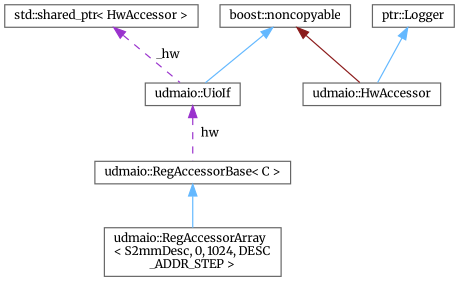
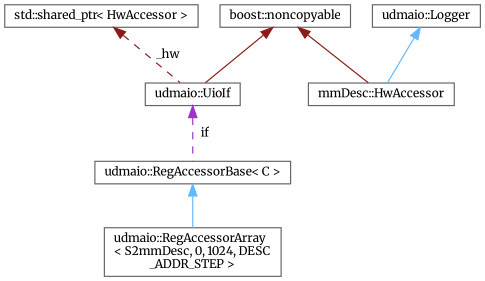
(413, 16) -> (426, 16)
(152, 59) -> (152, 59)
(234, 59) -> (234, 59)
(372, 94) -> (381, 94)
(206, 133) -> (201, 133)
